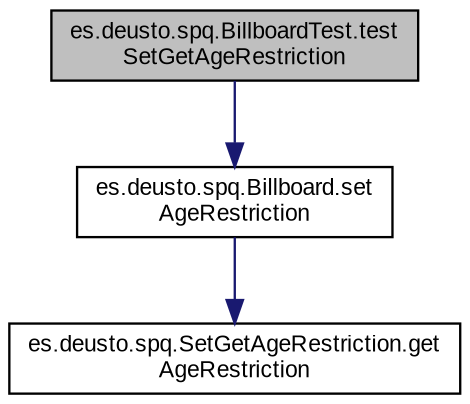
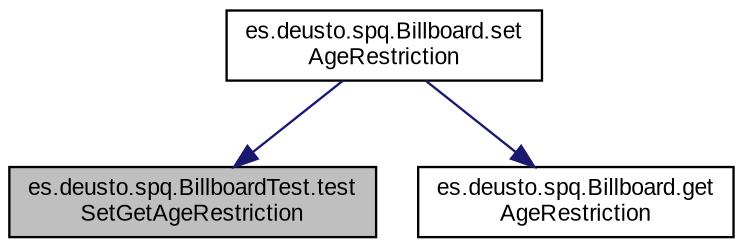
(235, 112) -> (298, 117)
(235, 359) -> (576, 202)
